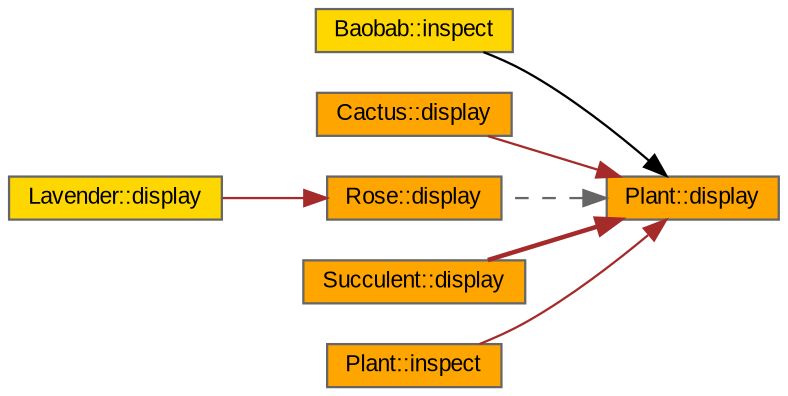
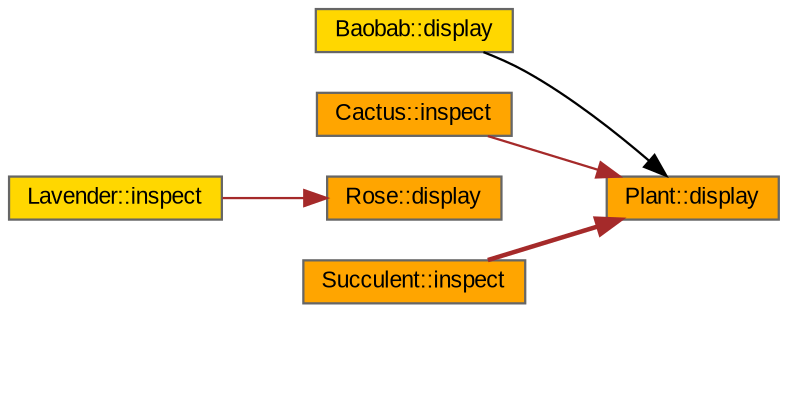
(414, 31) -> (414, 31)
(414, 114) -> (414, 114)
(115, 198) -> (115, 198)
(543, 198) -> none
(414, 282) -> (414, 282)
(414, 366) -> none
